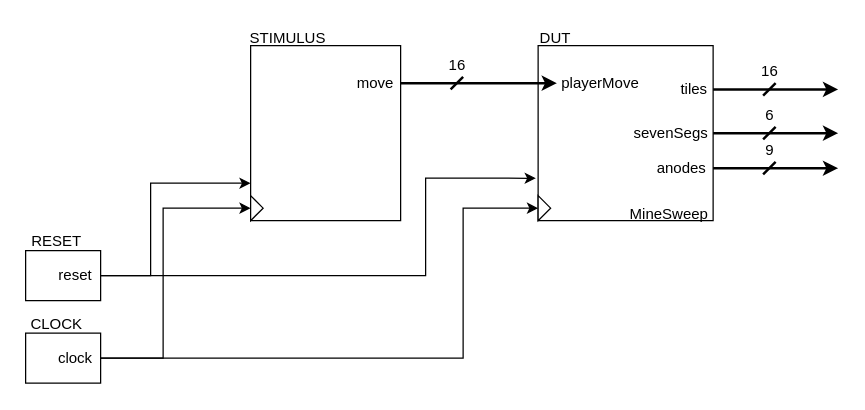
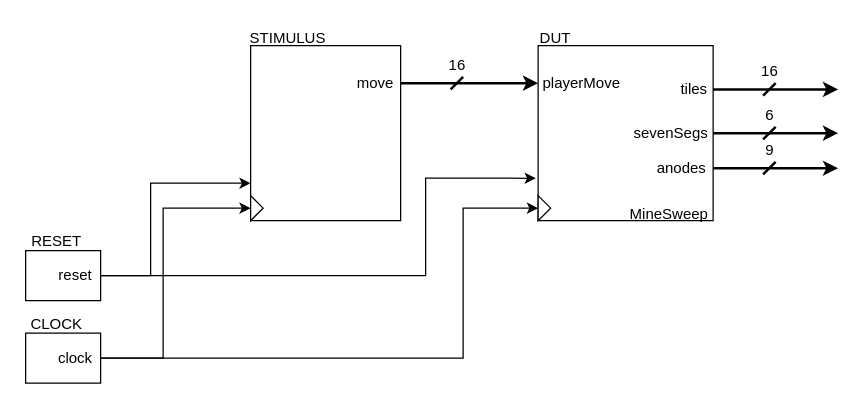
(601, 83) -> (582, 83)
